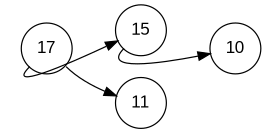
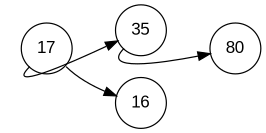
(141, 30) -> (141, 30)
(235, 48) -> (235, 48)
(141, 103) -> (141, 103)
